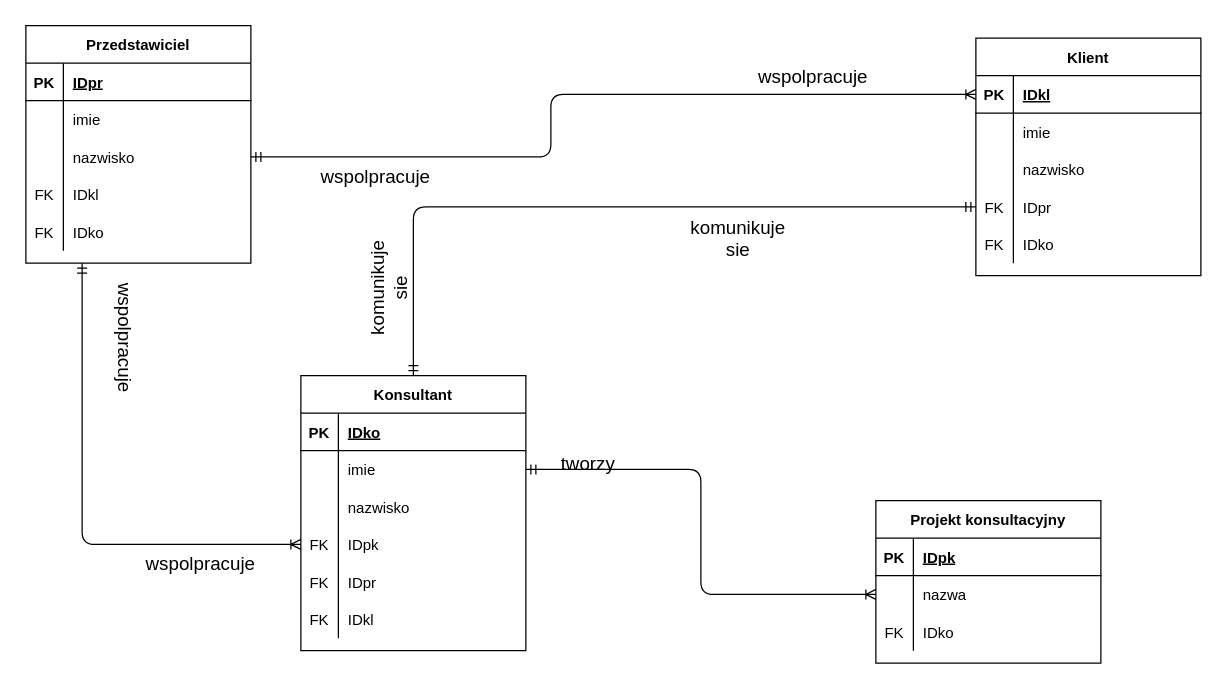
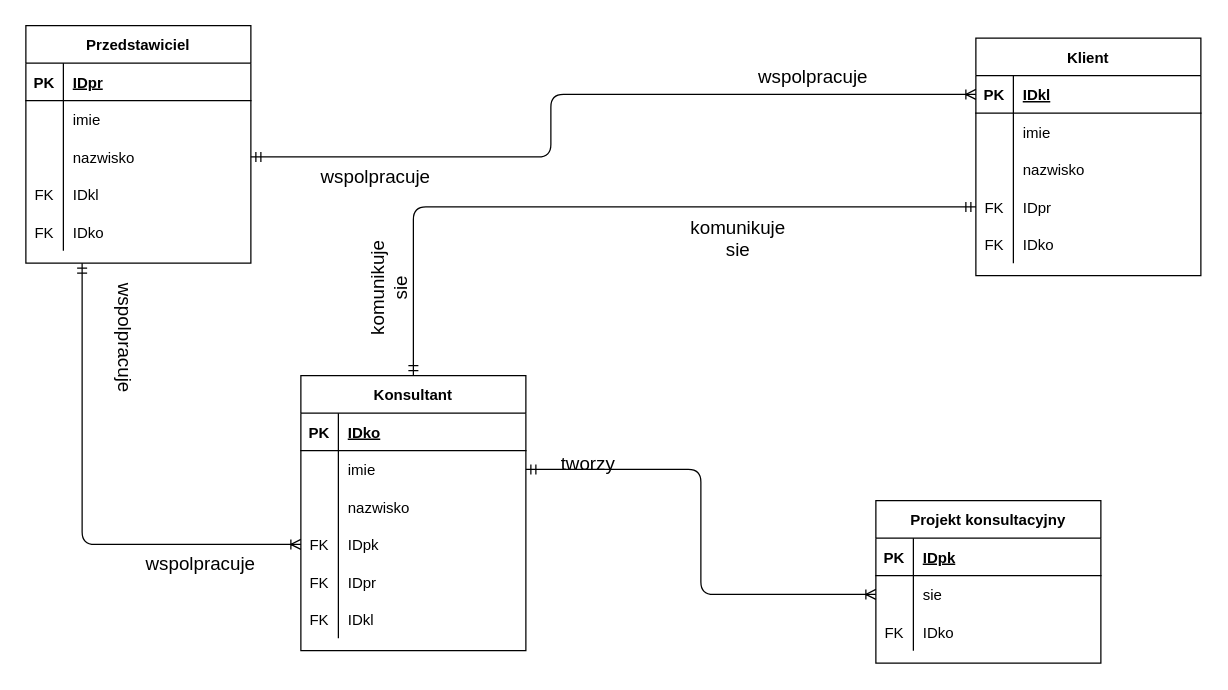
(944, 595) -> (933, 595)
